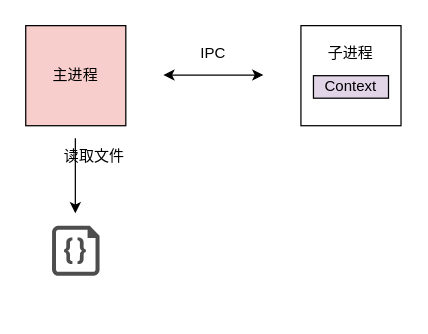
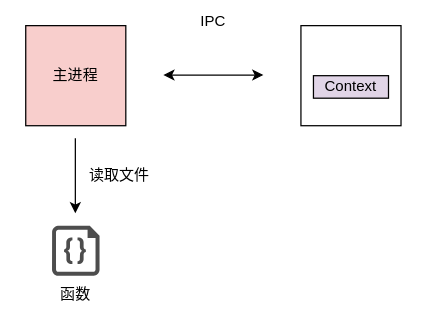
(213, 53) -> (213, 22)
(351, 53) -> none
(94, 157) -> (119, 176)
none -> (76, 294)
